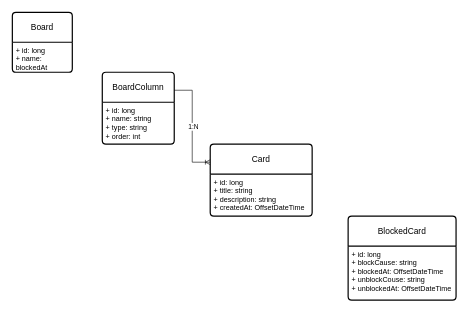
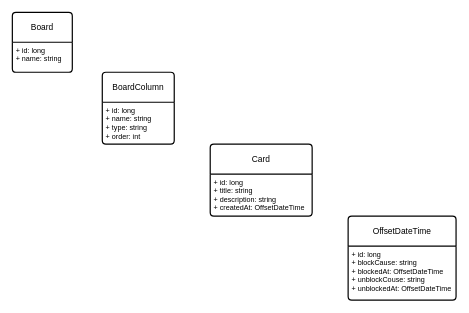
(43, 59) -> (40, 55)
(192, 118) -> none
(402, 231) -> (402, 231)
